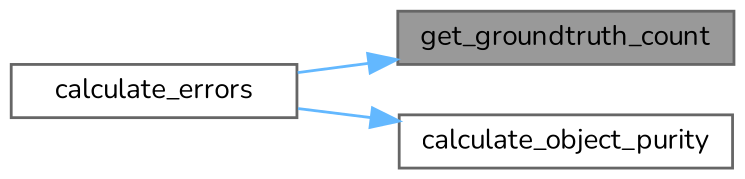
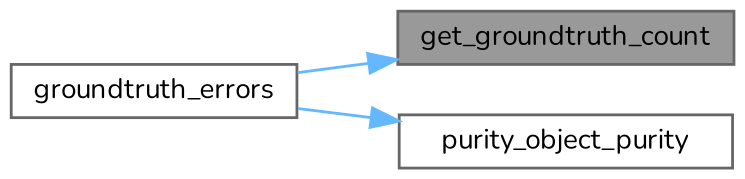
(154, 91) -> (154, 91)
(566, 141) -> (566, 141)
